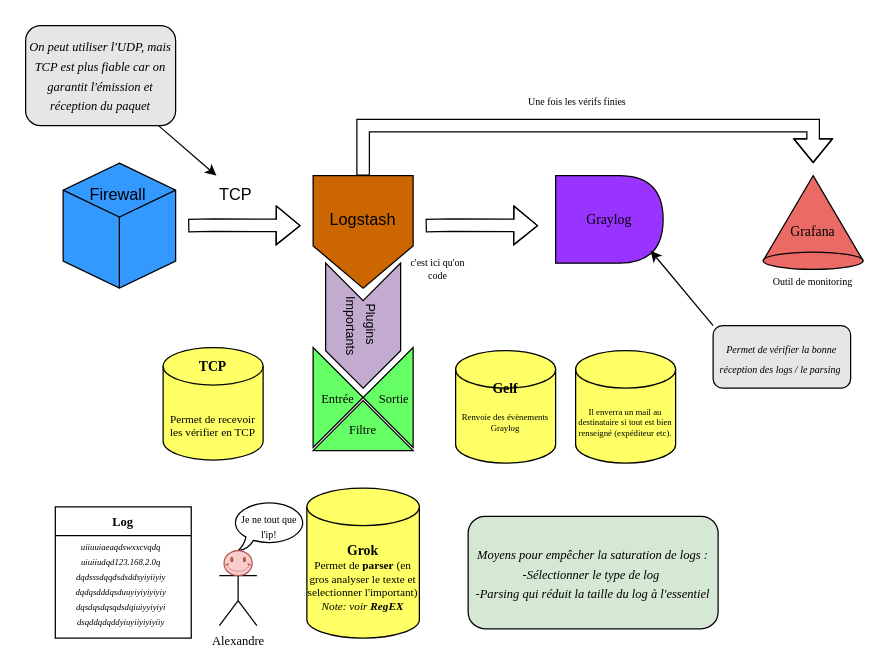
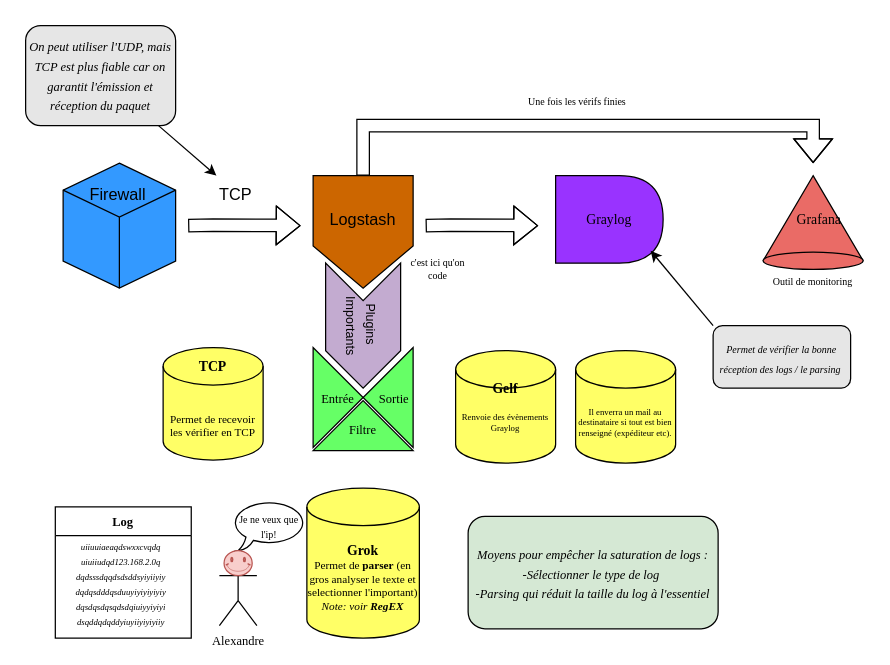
(813, 232) -> (819, 219)
(269, 526) -> (269, 526)
